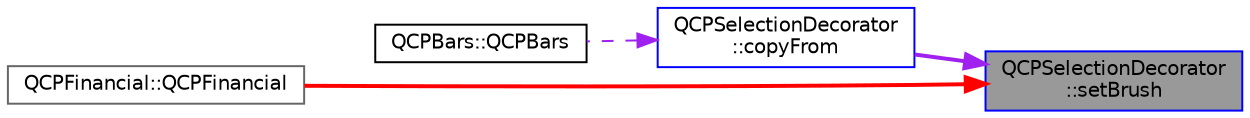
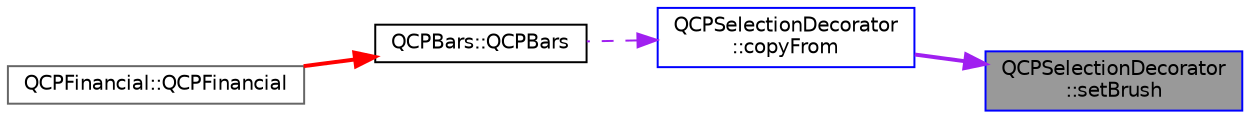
(635, 86) -> (329, 63)
